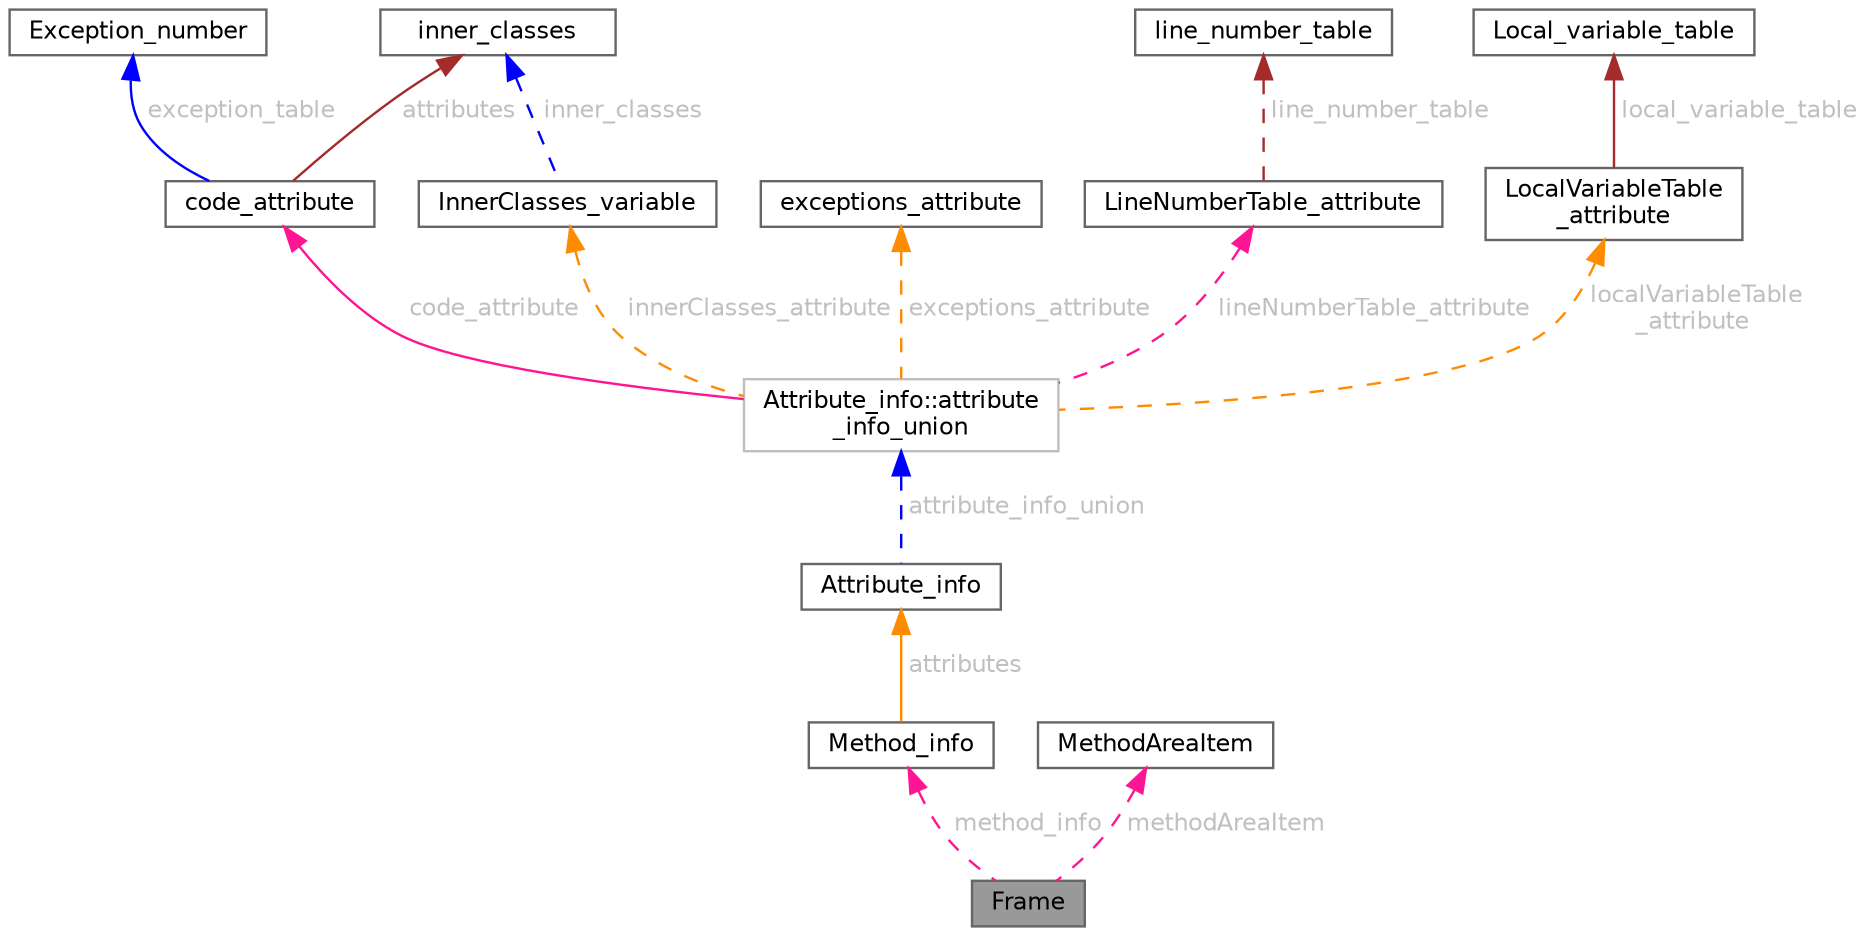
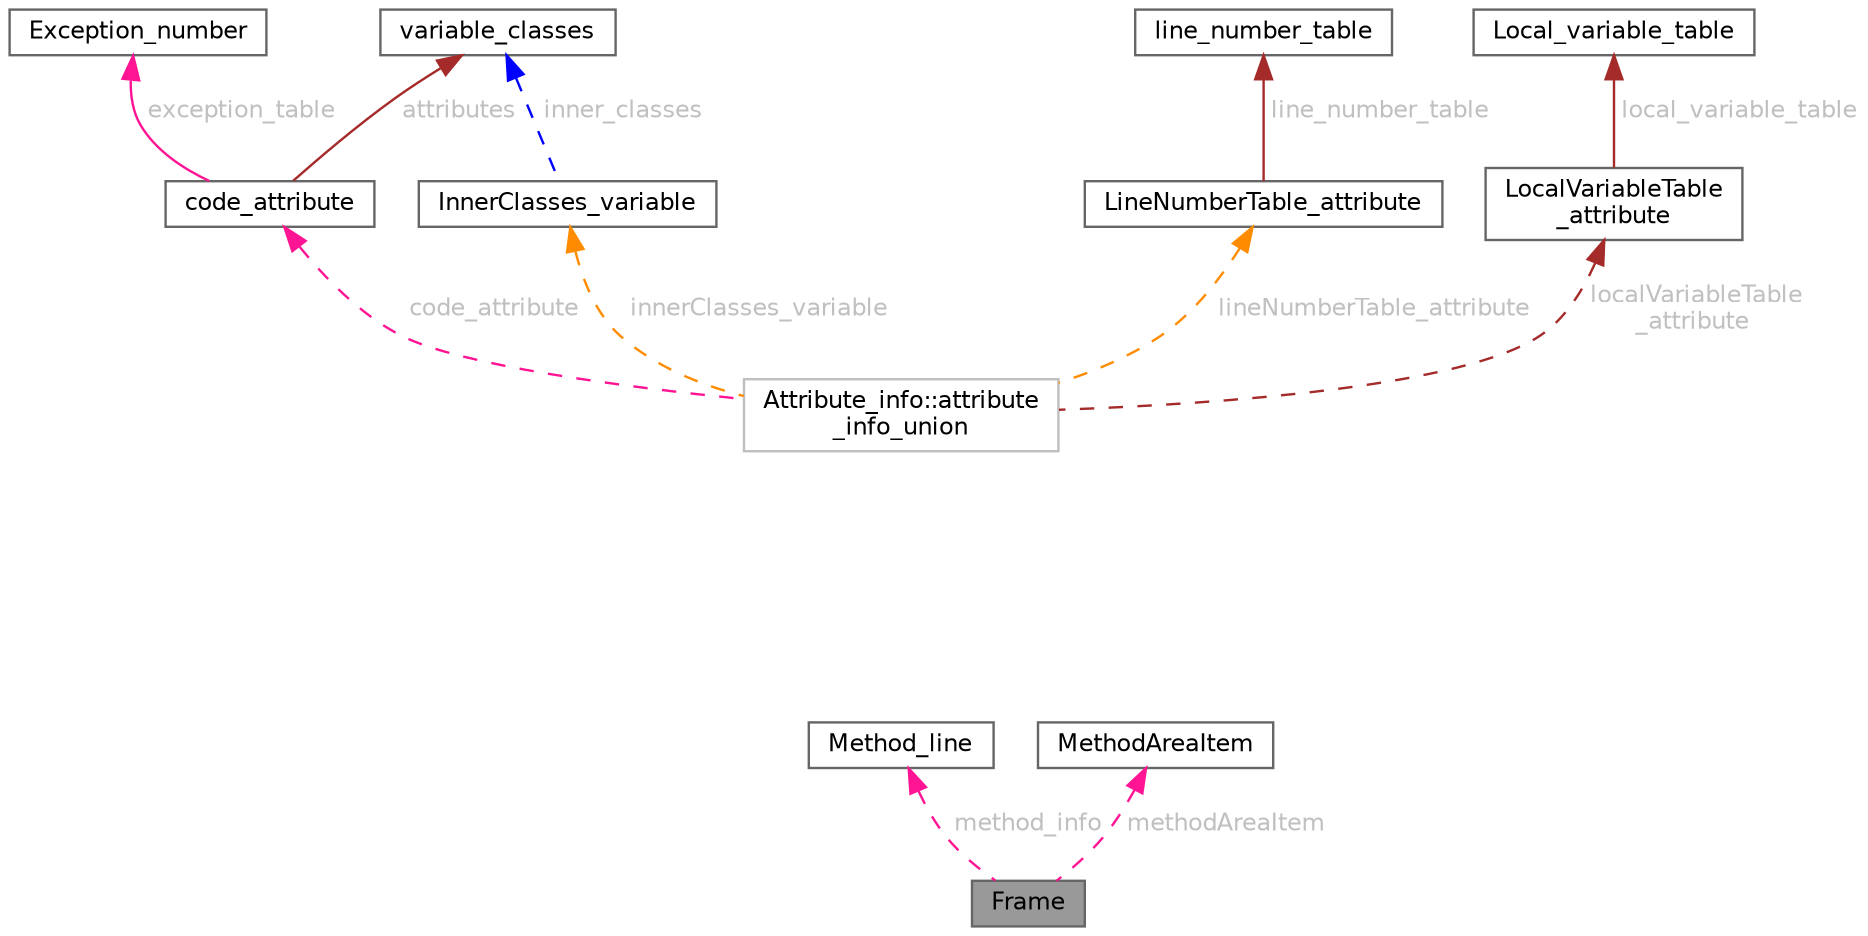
(498, 32) -> (498, 32)
(1264, 130) -> (1264, 130)
(154, 142) -> (154, 142)
(901, 204) -> none
(756, 310) -> (756, 310)
(1163, 334) -> (1163, 334)
(503, 366) -> (503, 366)
(1349, 387) -> (1349, 387)
(901, 587) -> none
(901, 745) -> (901, 745)
